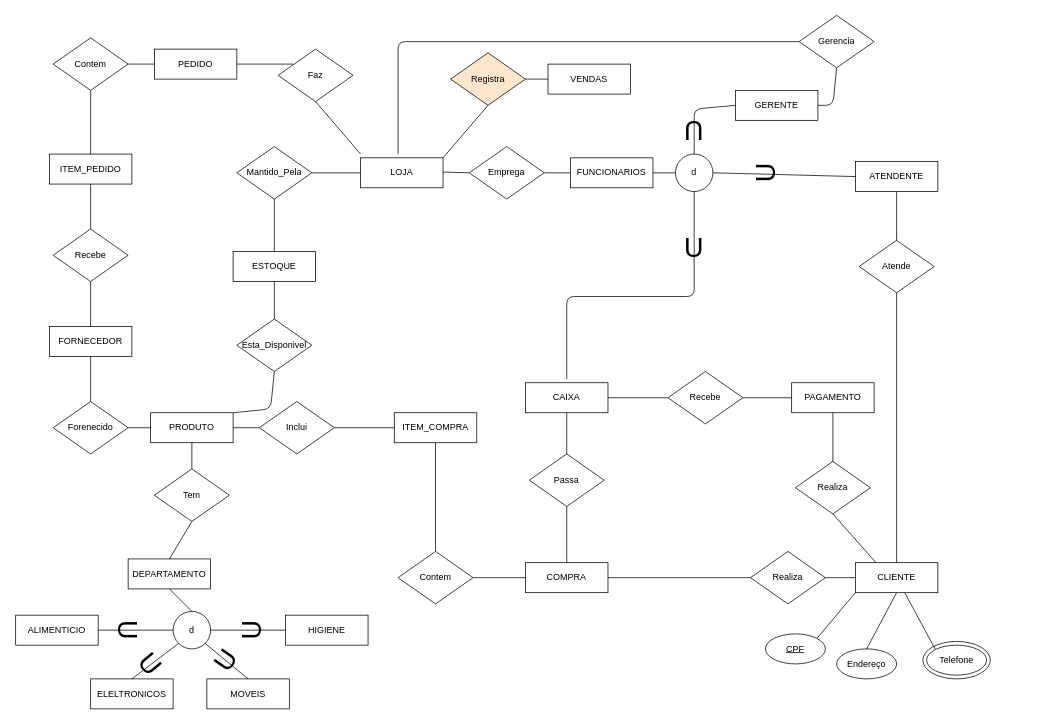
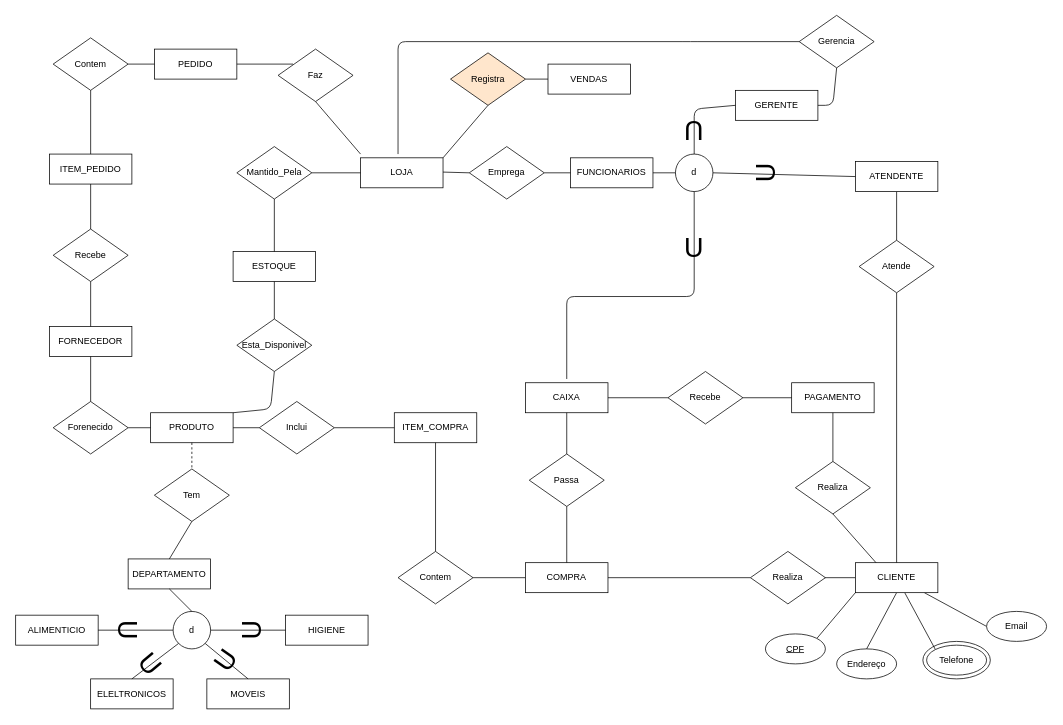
(192, 456) -> (192, 456)
none -> (955, 610)
none -> (1017, 627)
